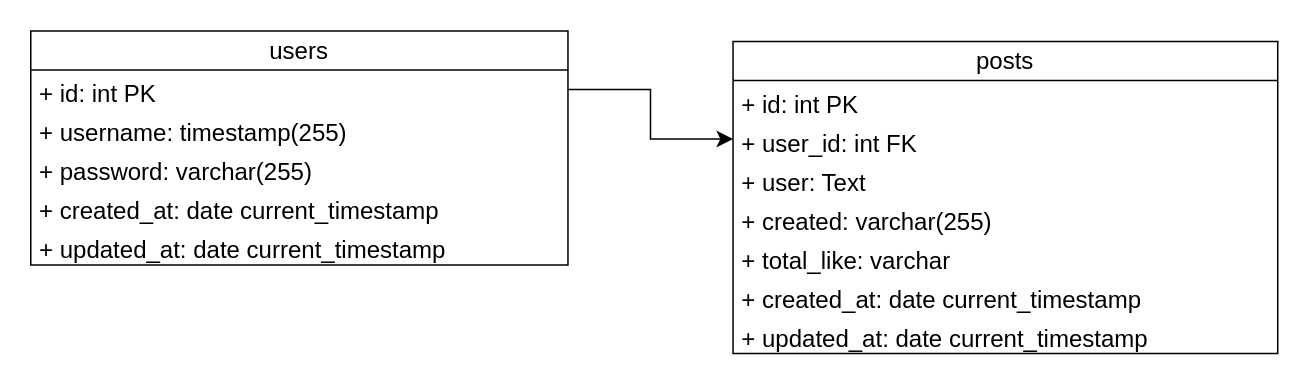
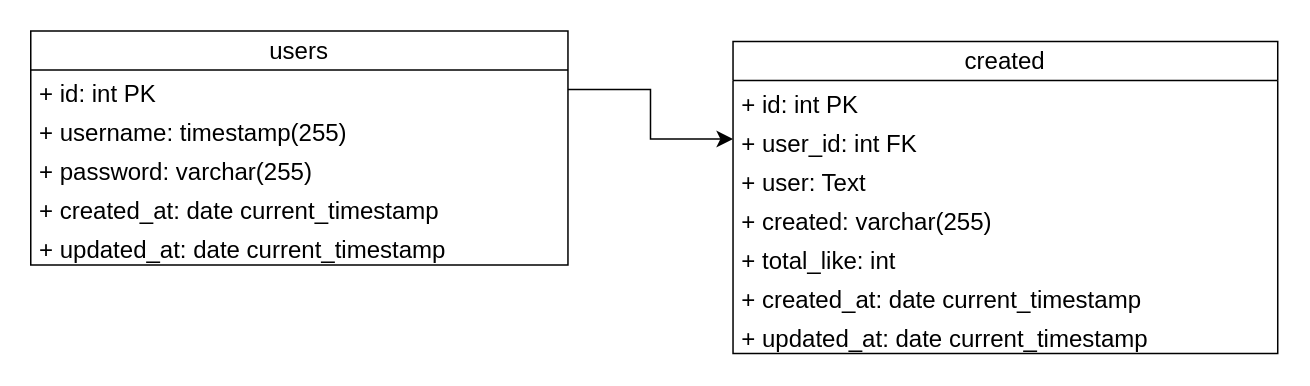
(1005, 61) -> (1005, 61)
(864, 261) -> (834, 261)
